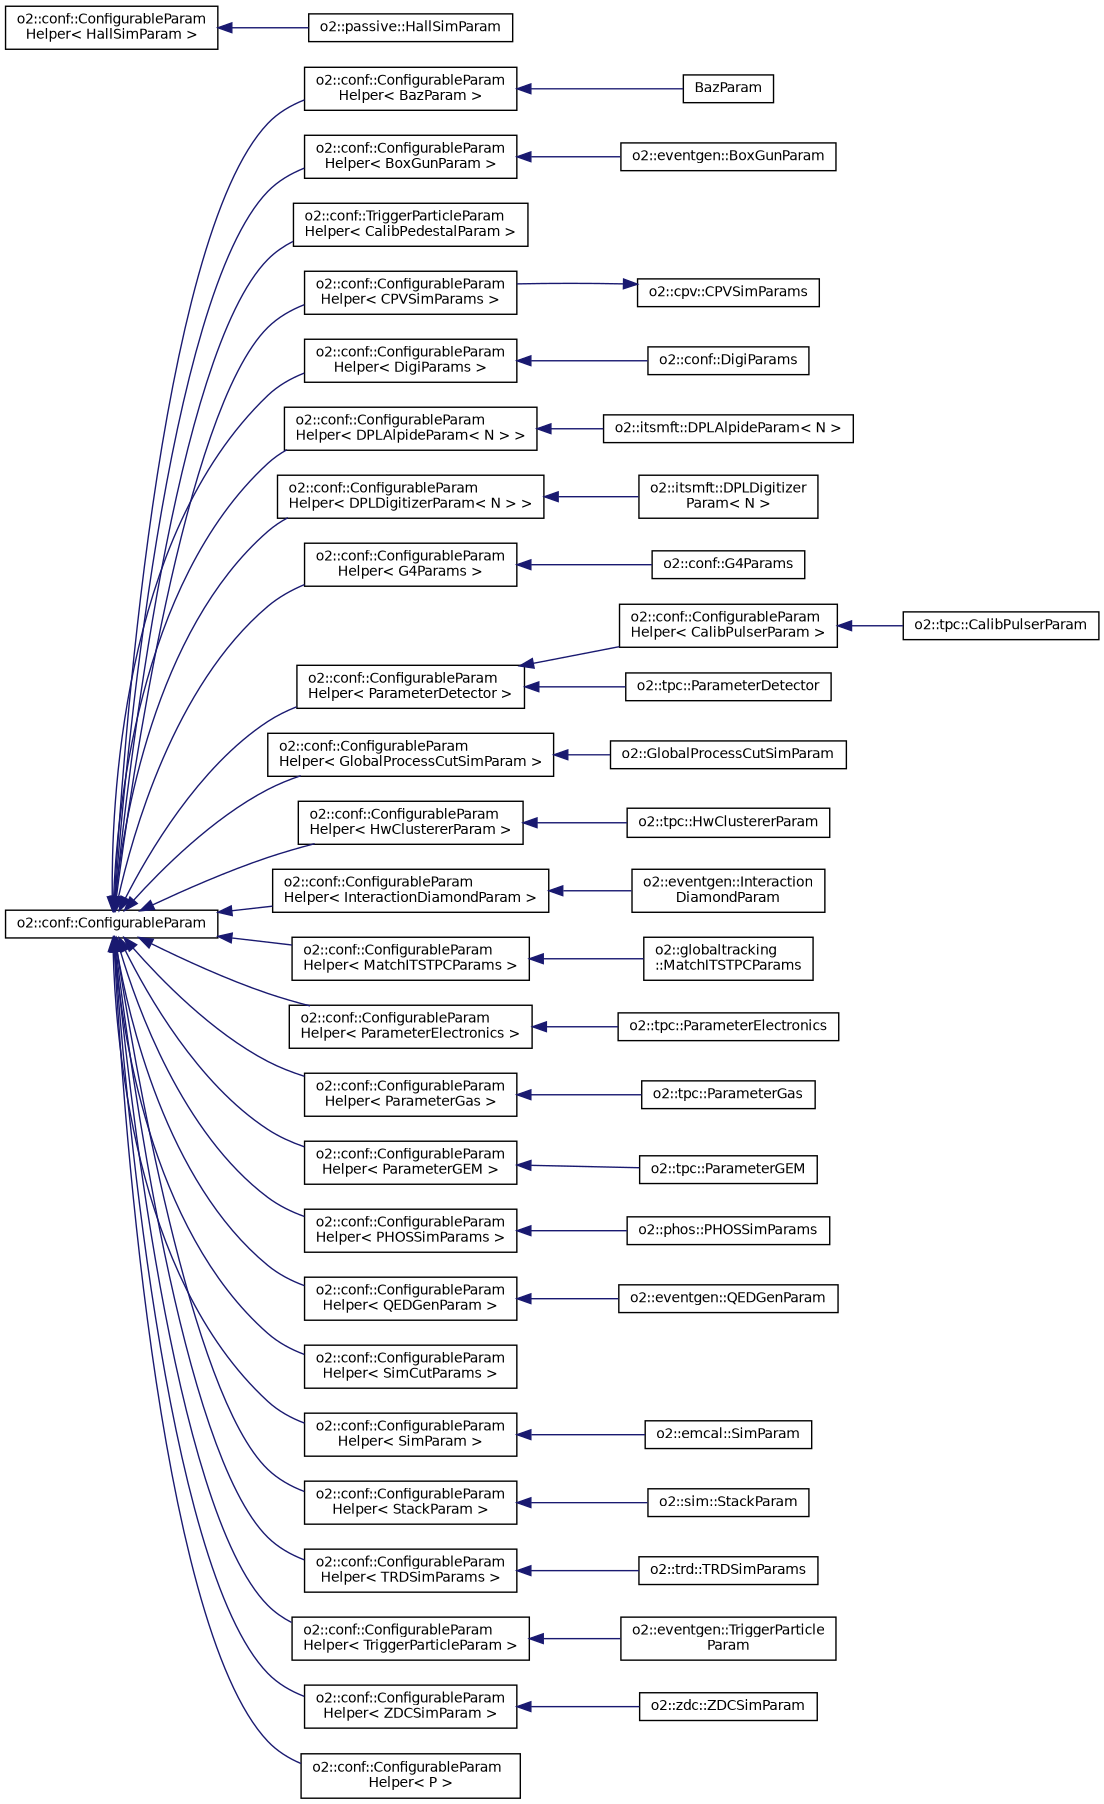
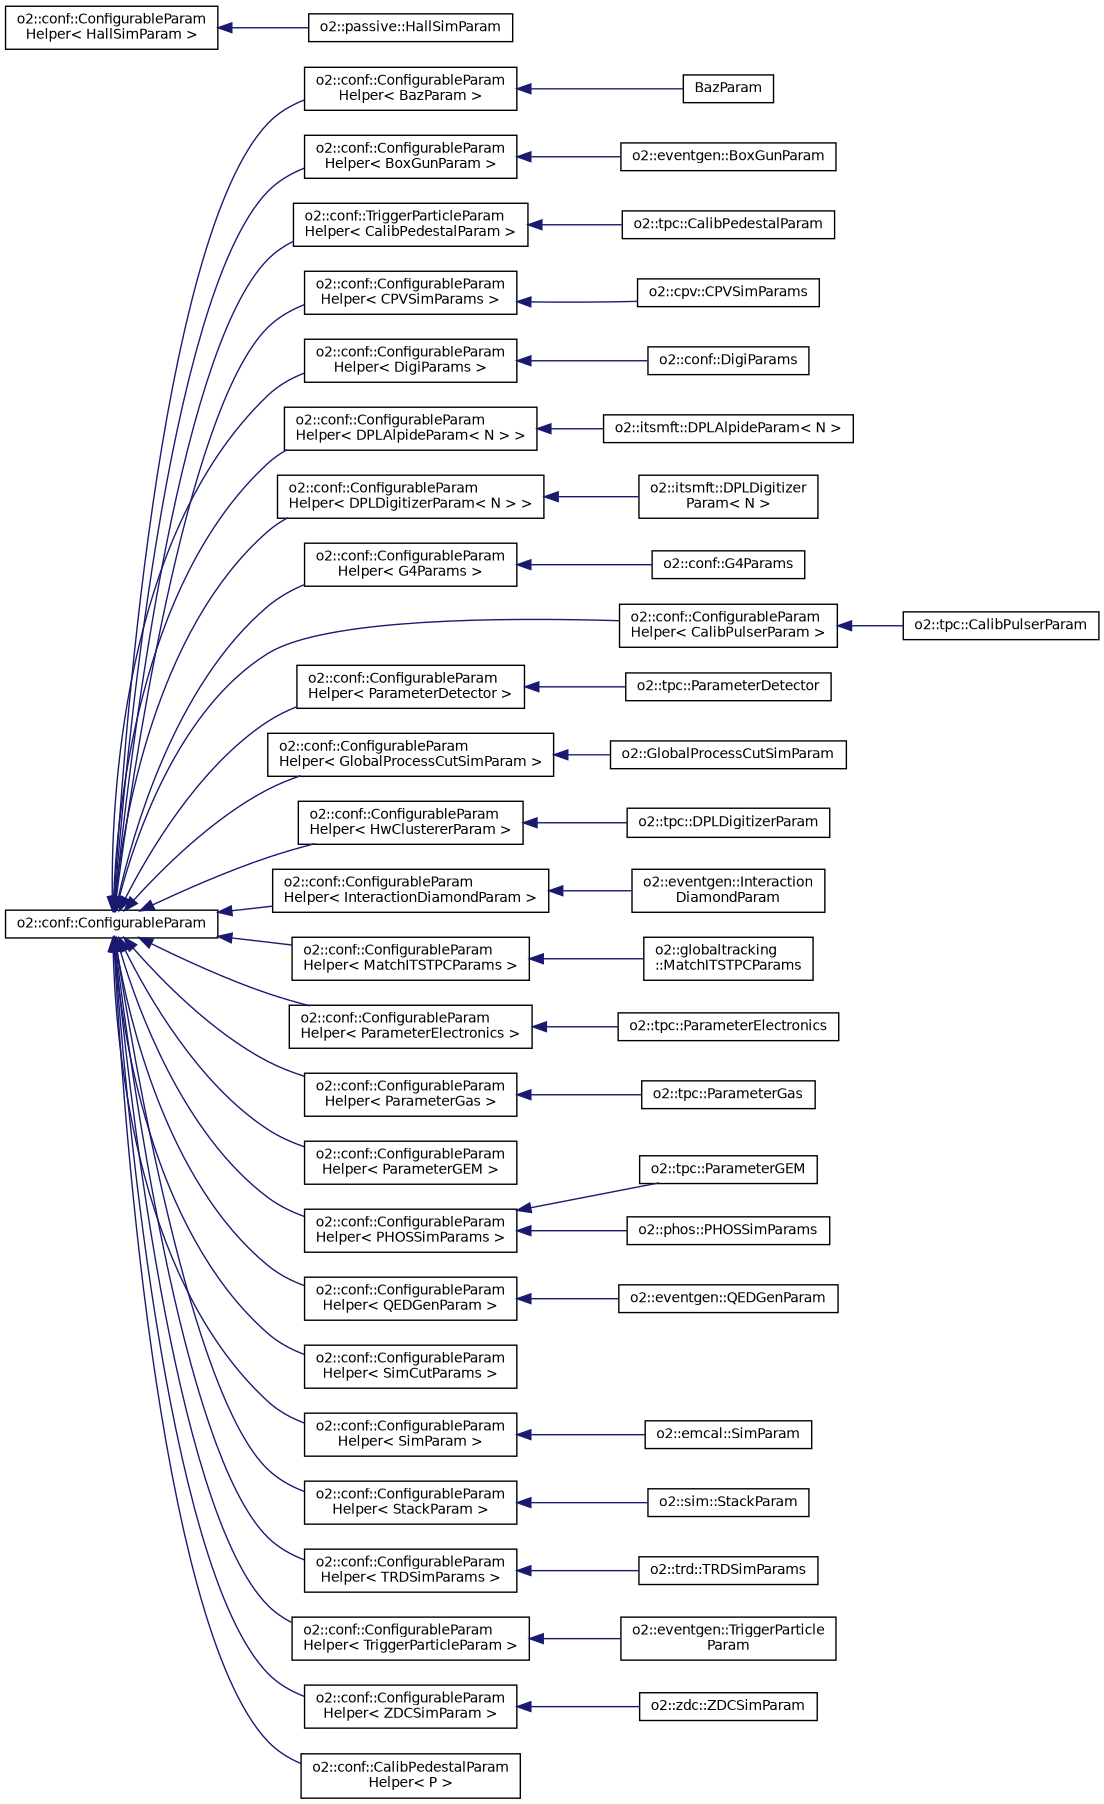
none -> (728, 225)
(570, 283) -> (584, 302)
(576, 655) -> (297, 641)
(728, 823) -> (728, 823)
(585, 1167) -> (595, 1195)
(411, 1776) -> (411, 1776)
